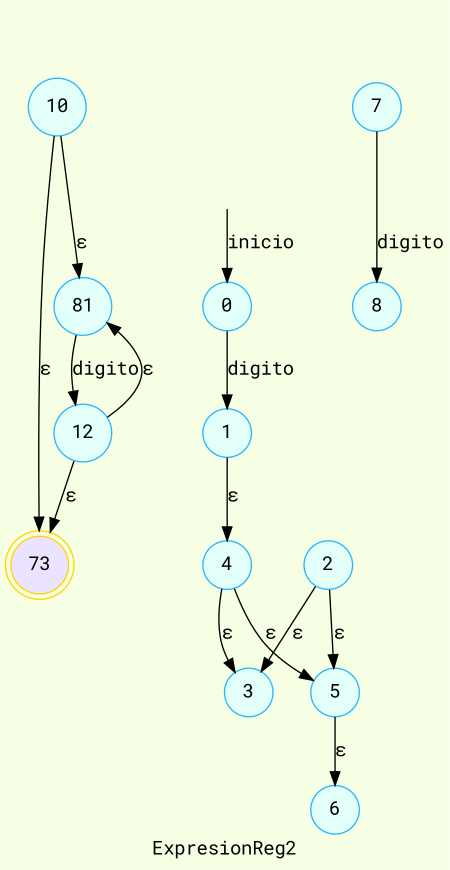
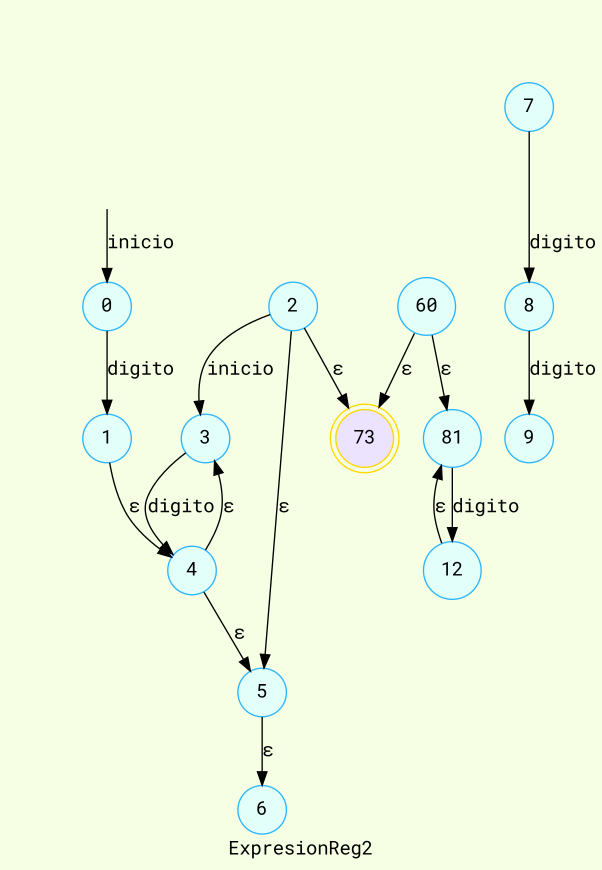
(57, 107) -> (427, 306)
none -> (529, 438)
(64, 490) -> (323, 362)
none -> (149, 494)
(298, 634) -> (241, 370)
